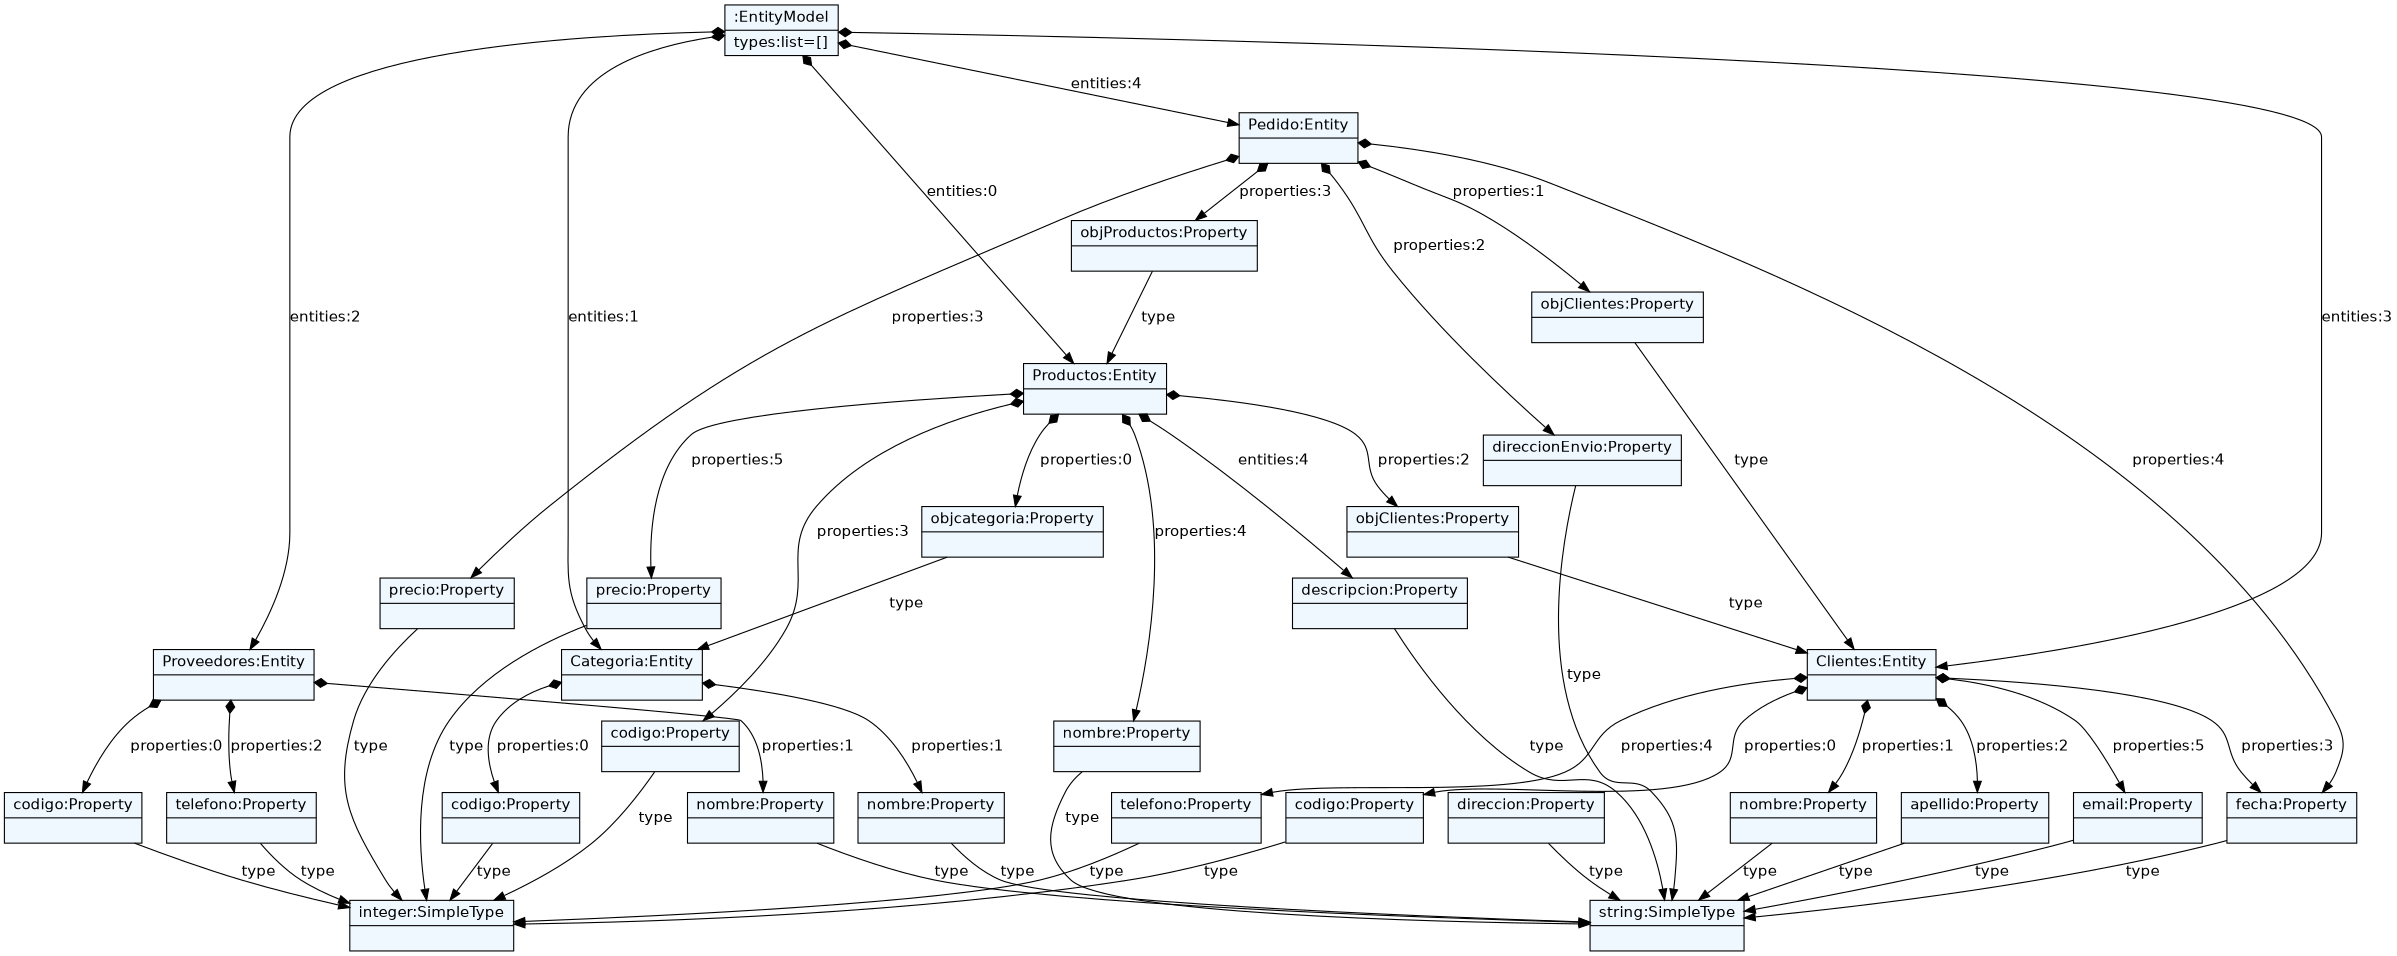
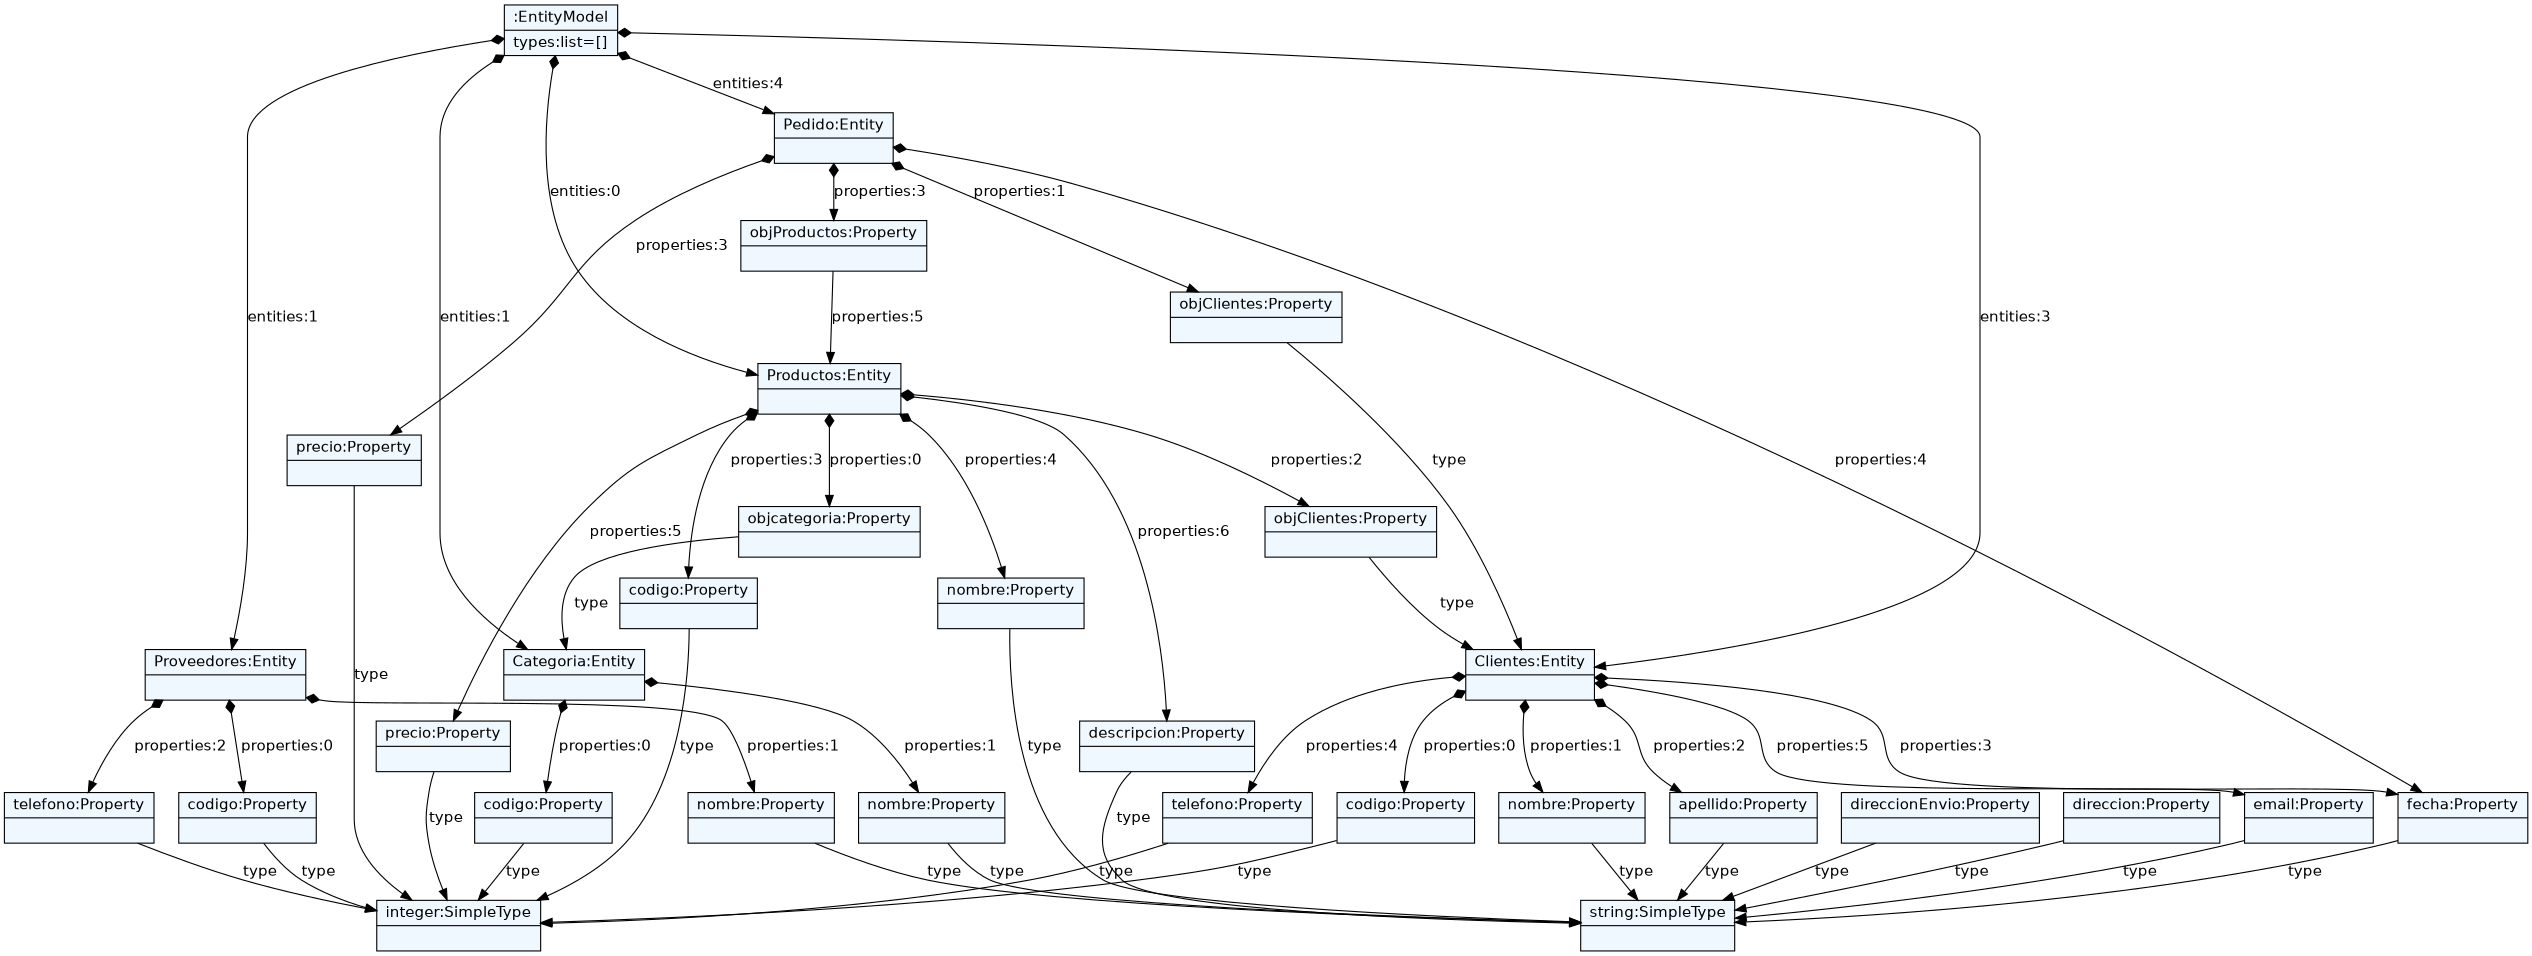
(1426, 310) -> none
(326, 317) -> (283, 317)
(1158, 317) -> (878, 317)
(1274, 460) -> (1184, 532)
